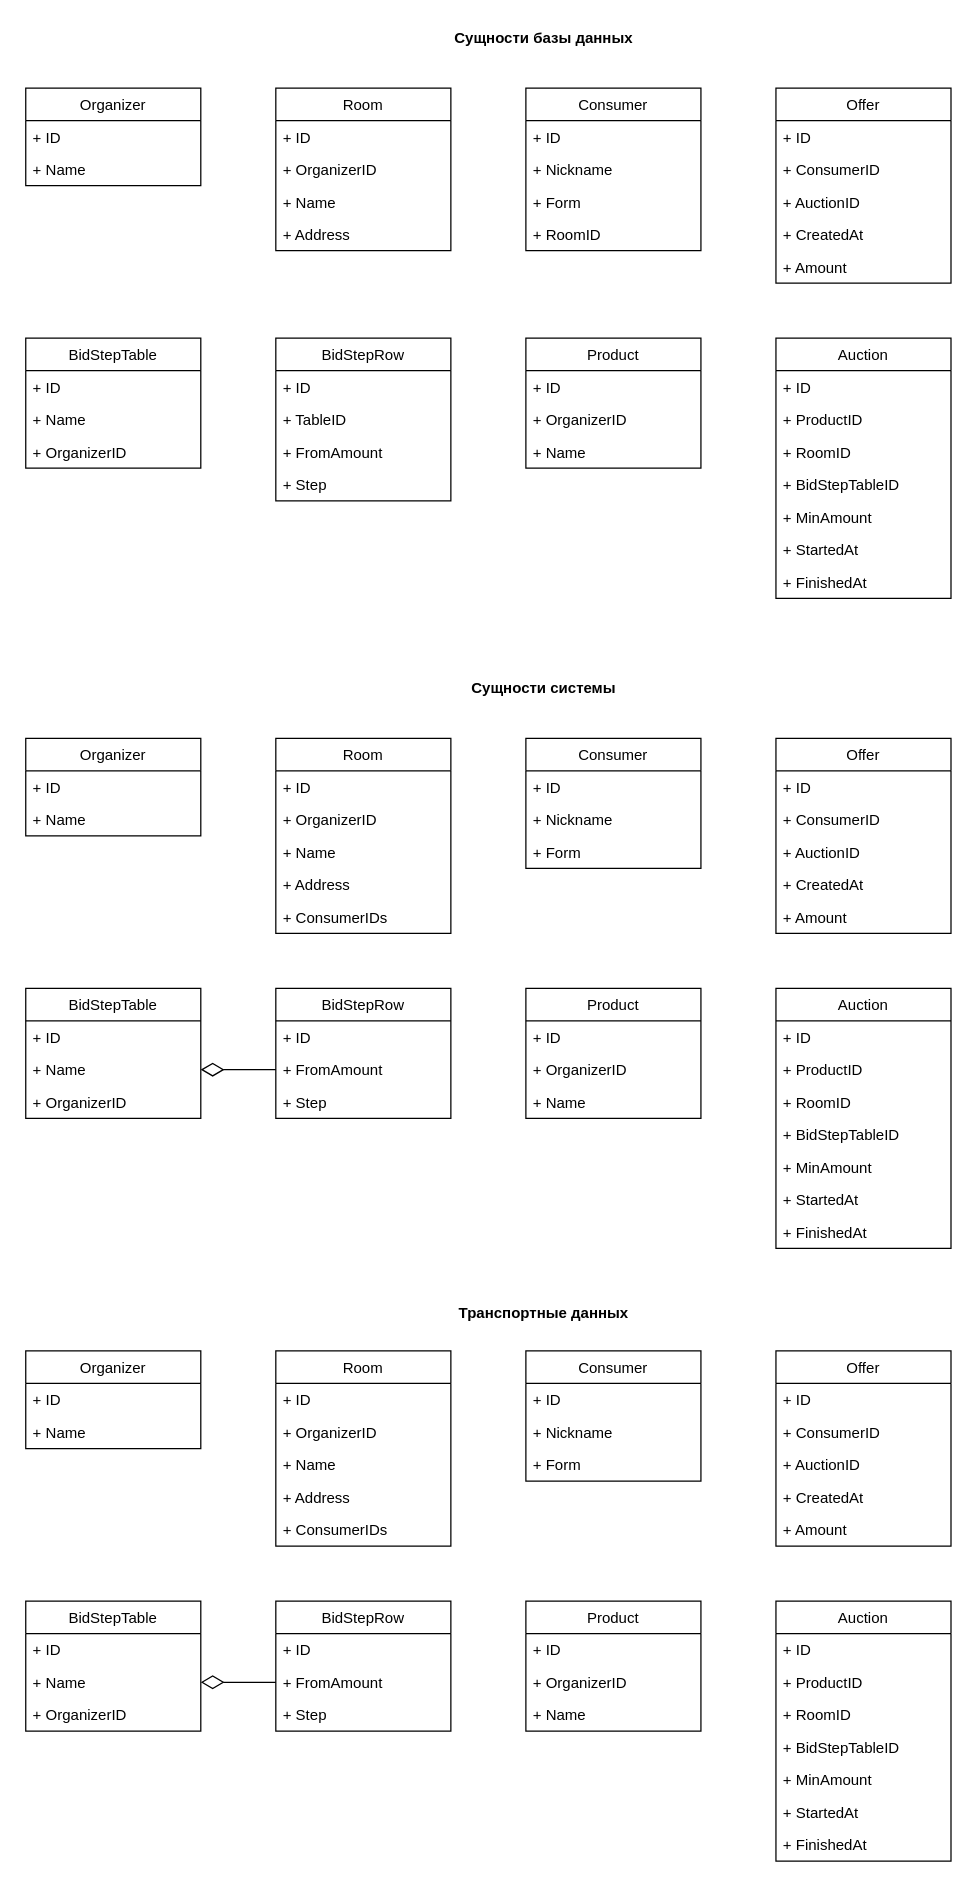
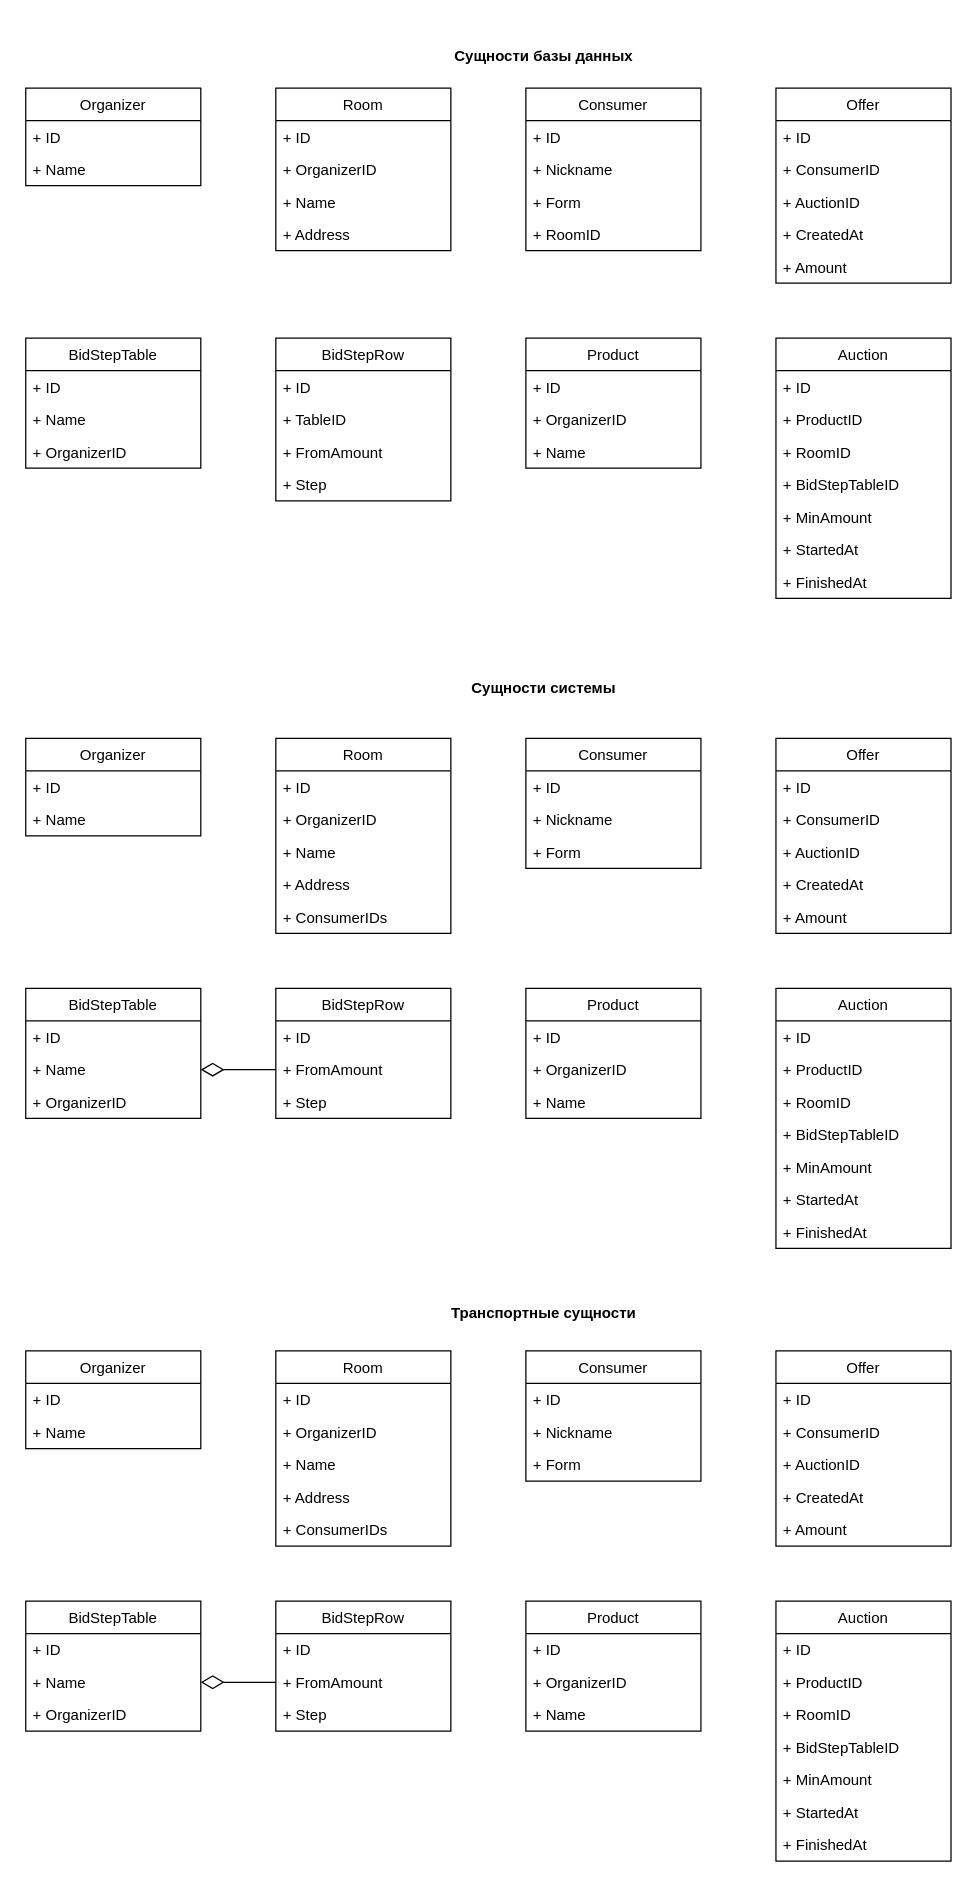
(543, 38) -> (543, 57)
(544, 1313) -> (544, 1313)
